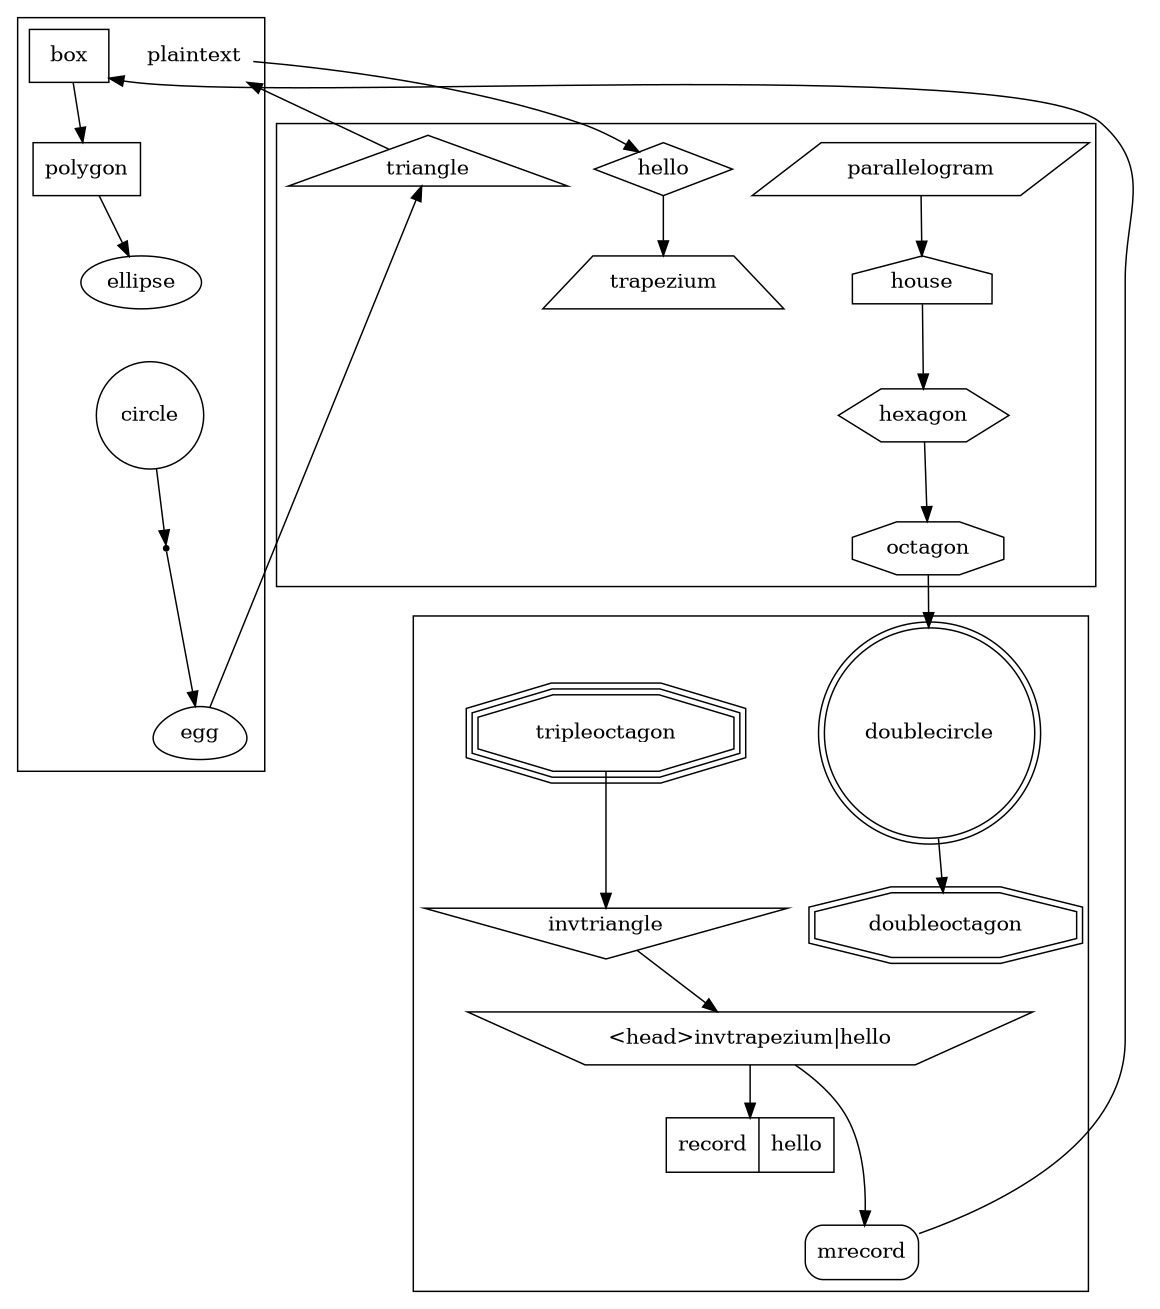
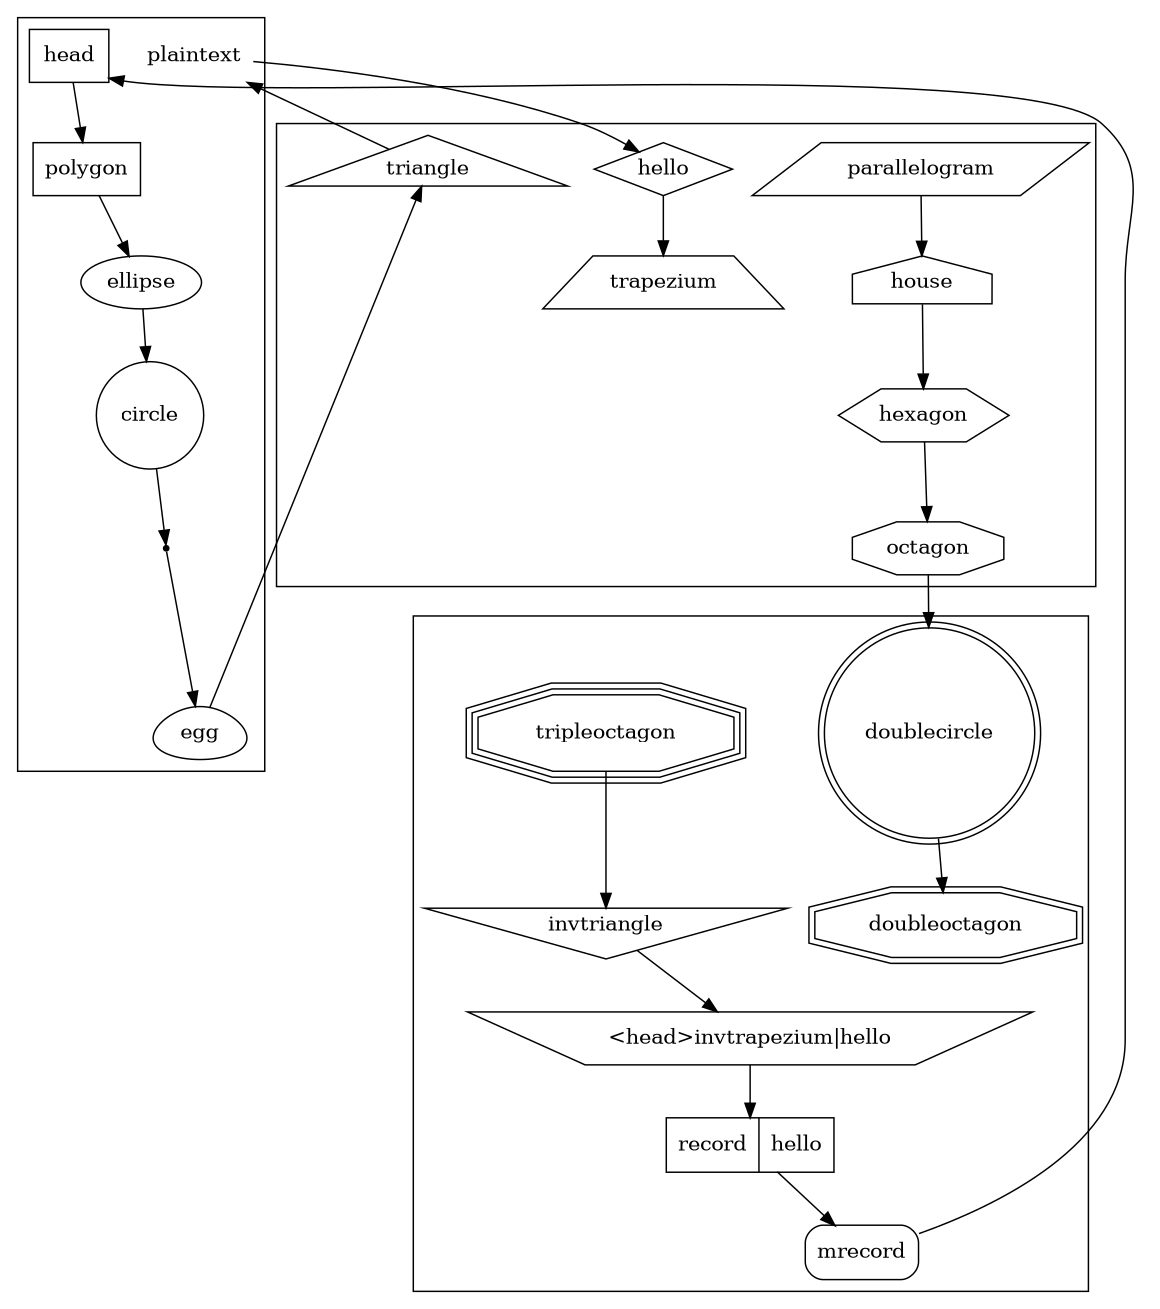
(69, 56) -> (69, 56)
none -> (144, 328)
(852, 1127) -> (801, 1194)
